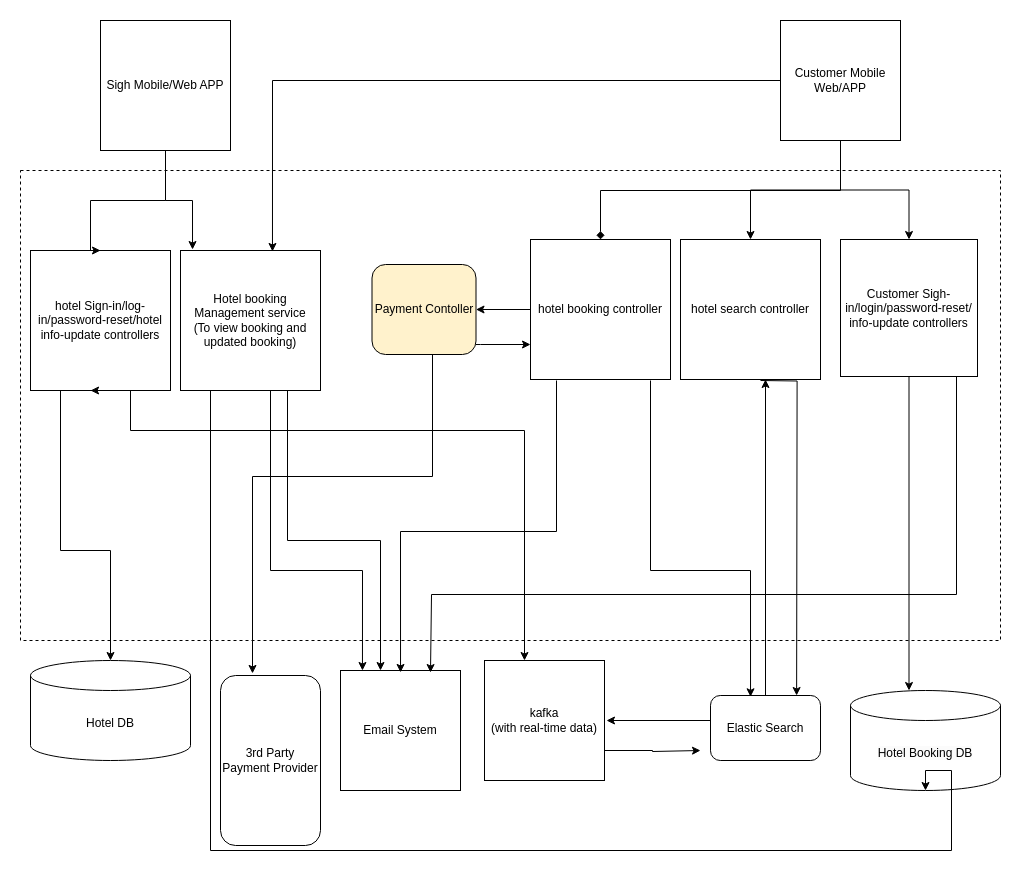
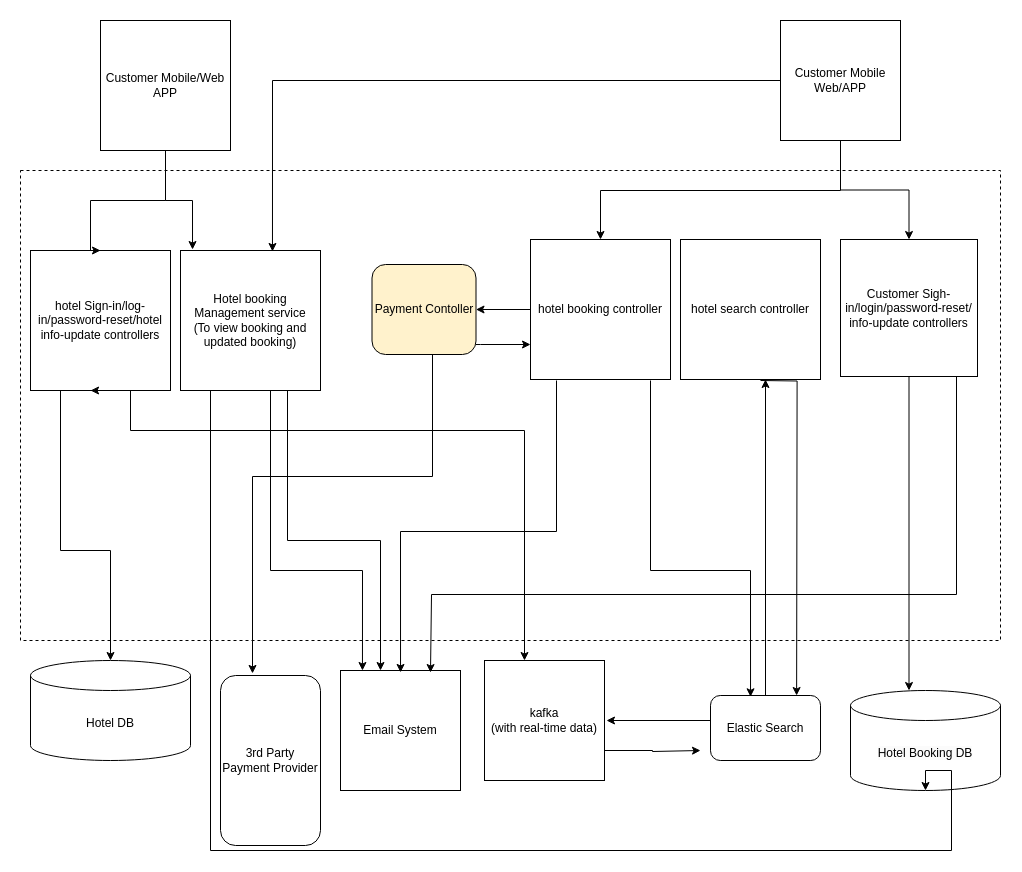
(166, 86) -> (166, 86)
(751, 212) -> none
(601, 231) -> (601, 231)
